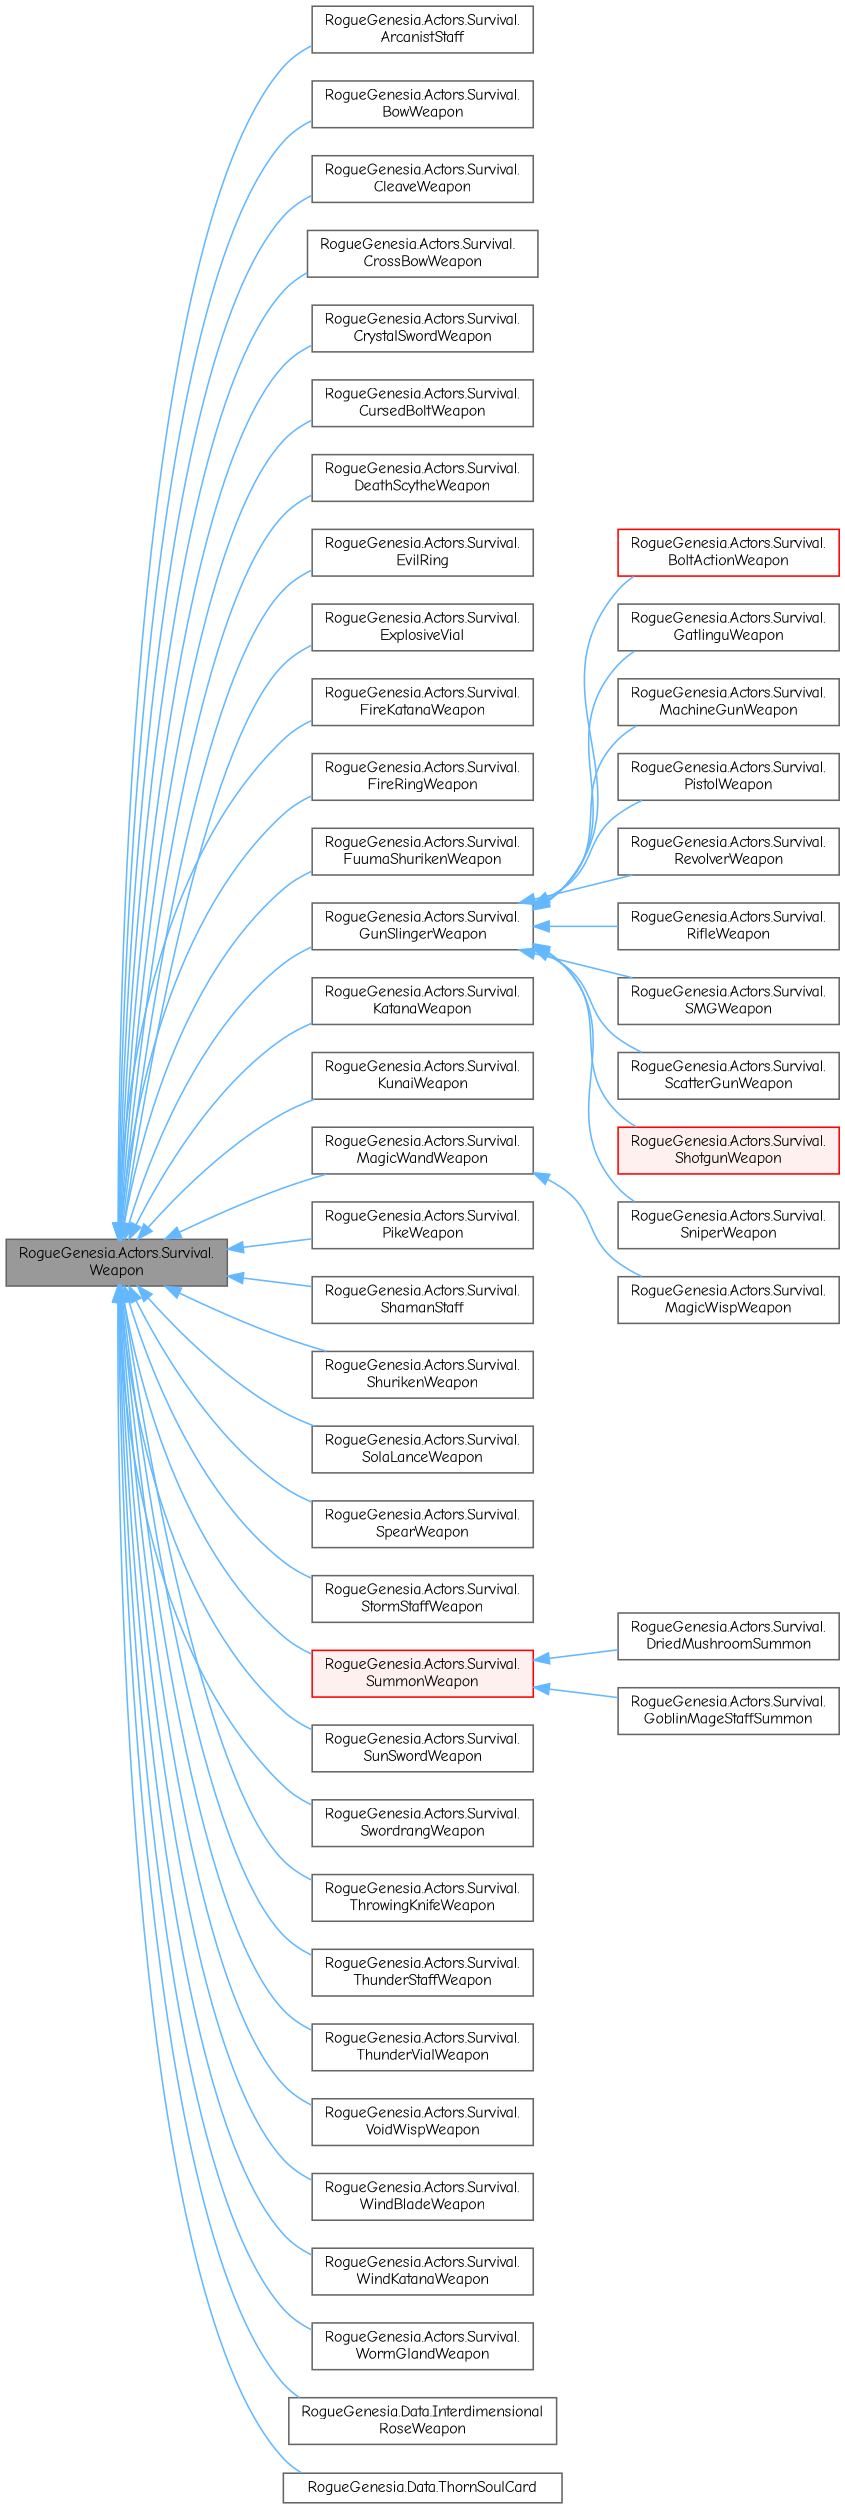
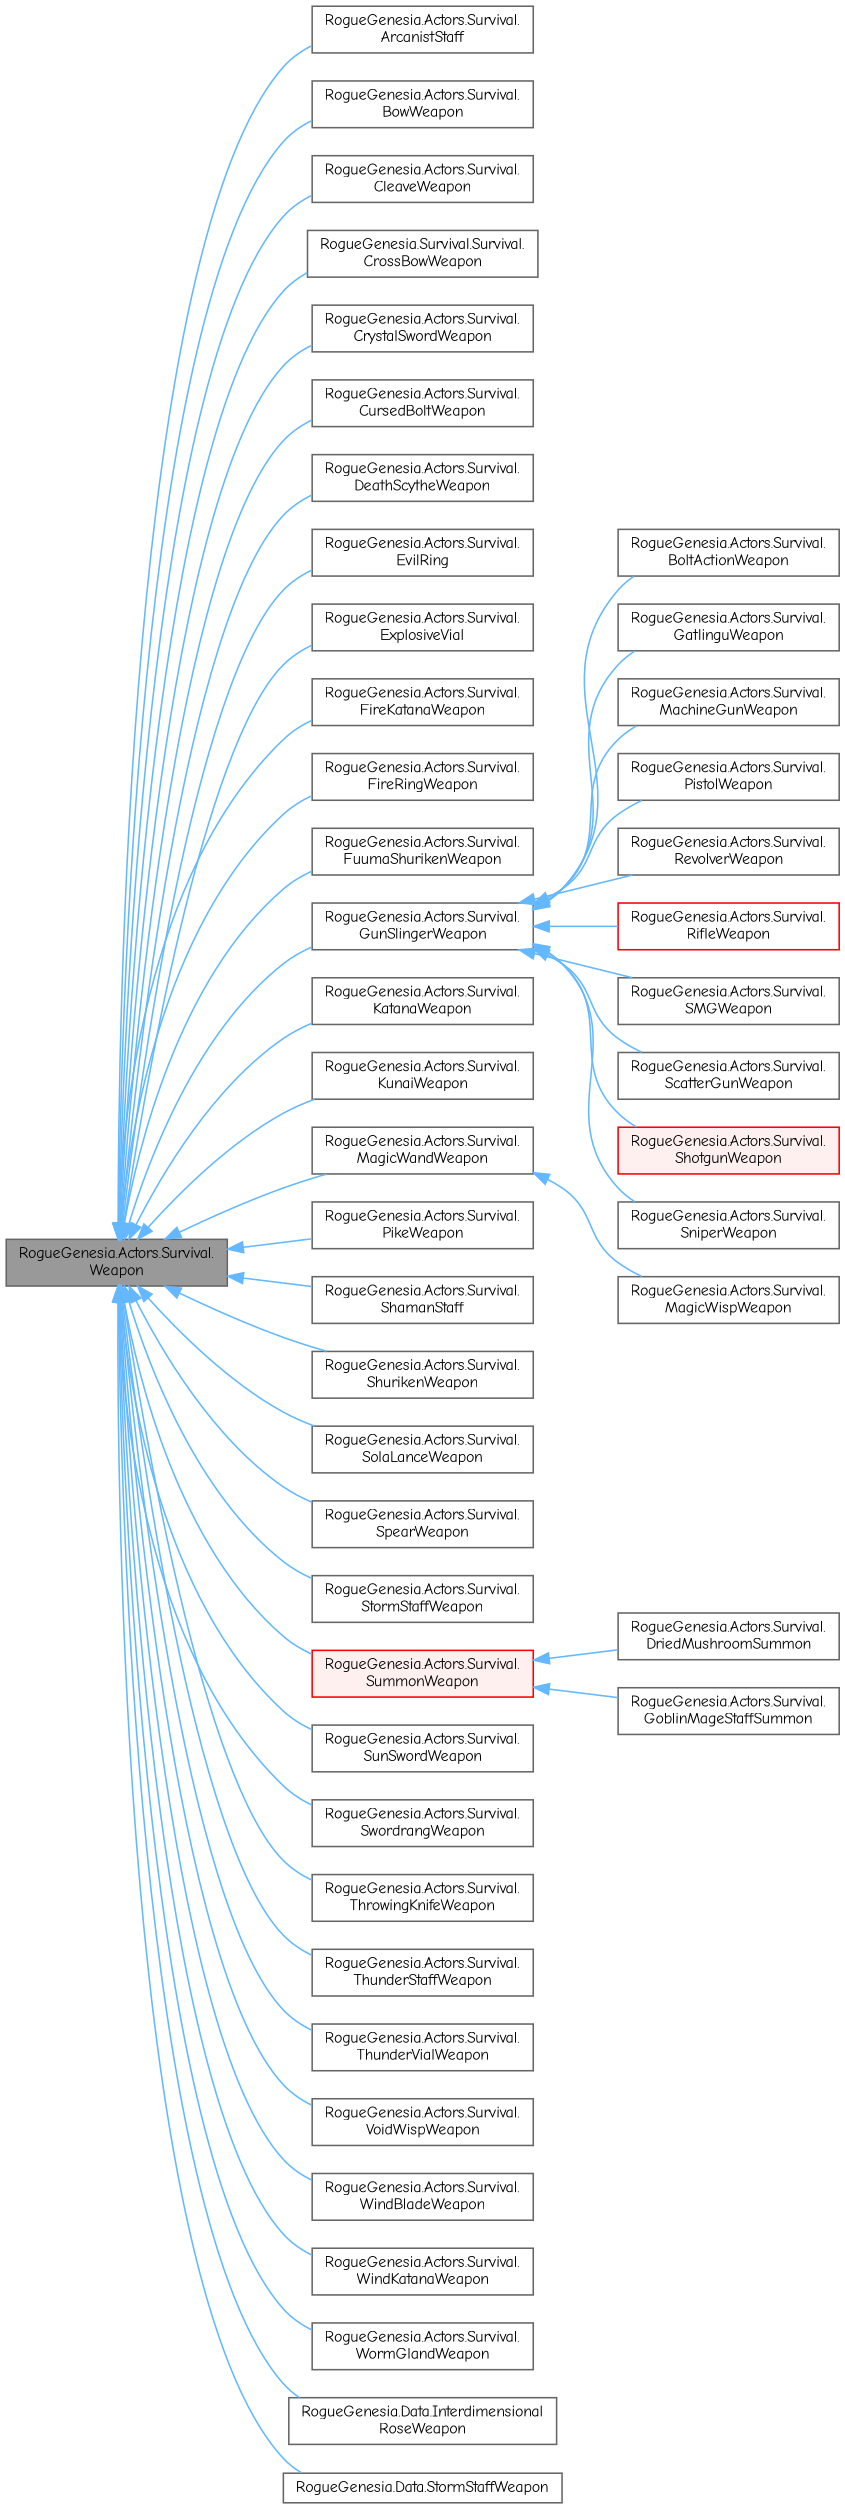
(423, 254) -> (423, 254)
(729, 553) -> (729, 553)
(729, 926) -> (729, 926)
(423, 2488) -> (423, 2488)
